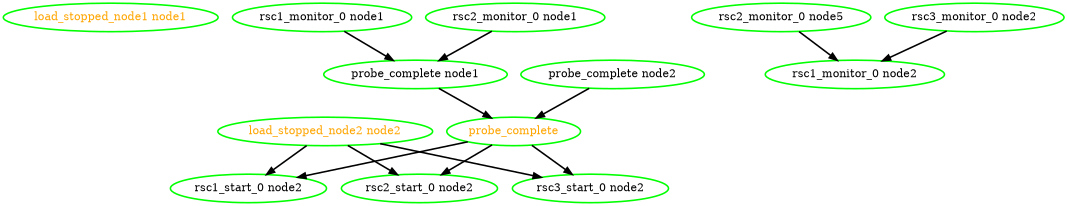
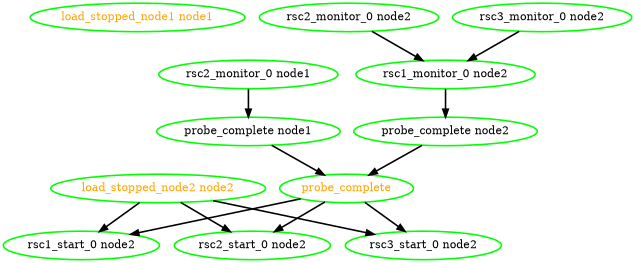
(322, 17) -> none
(781, 17) -> (349, 17)
none -> (446, 99)
